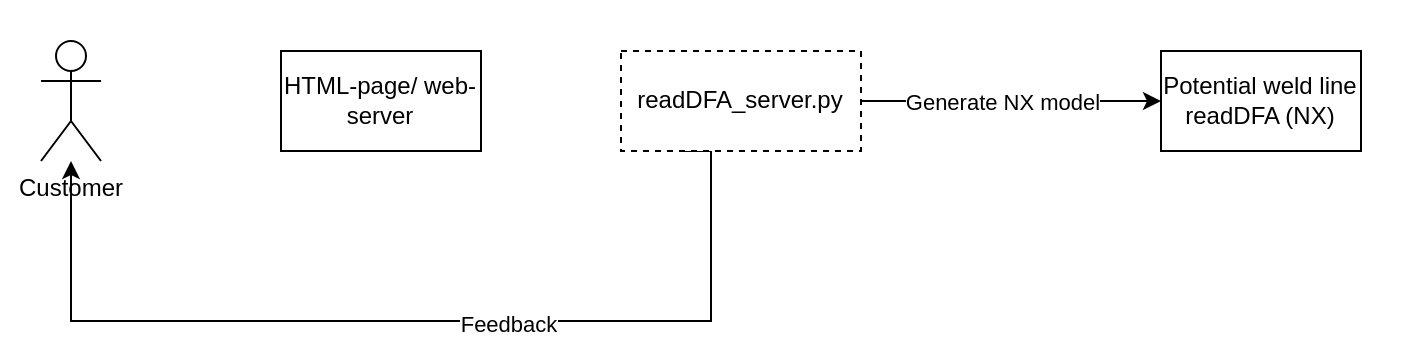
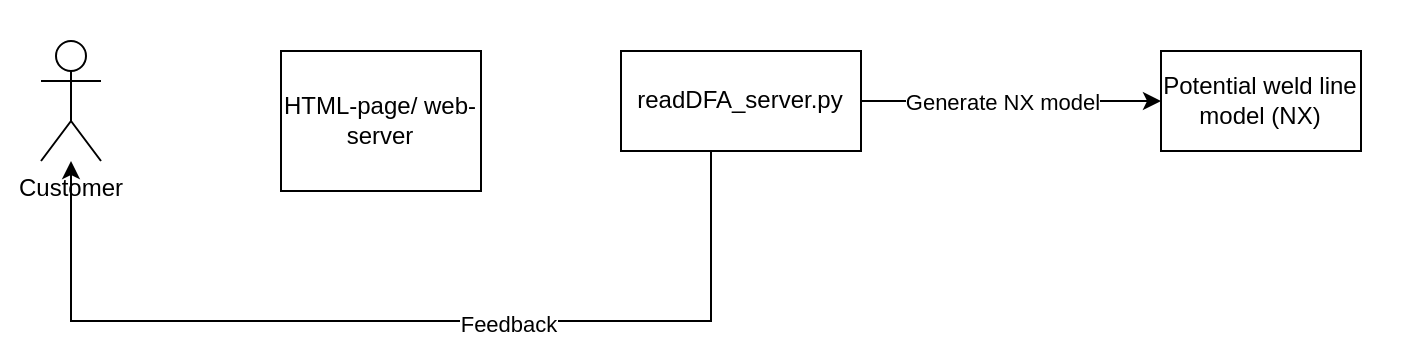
(381, 101) -> (381, 121)
(741, 101) -> (741, 101)
(1261, 101) -> (1261, 101)
